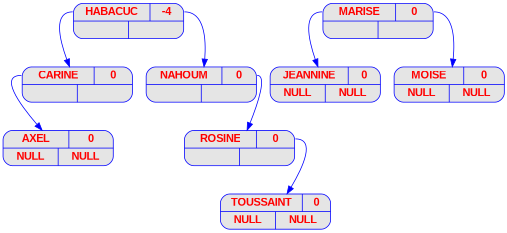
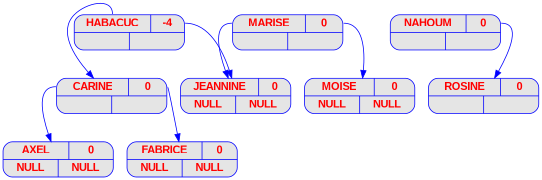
(203, 30) -> (213, 38)
none -> (182, 159)
(276, 212) -> none
